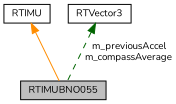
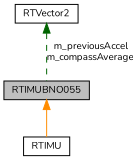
(100, 14) -> (47, 14)
(47, 57) -> (47, 123)
